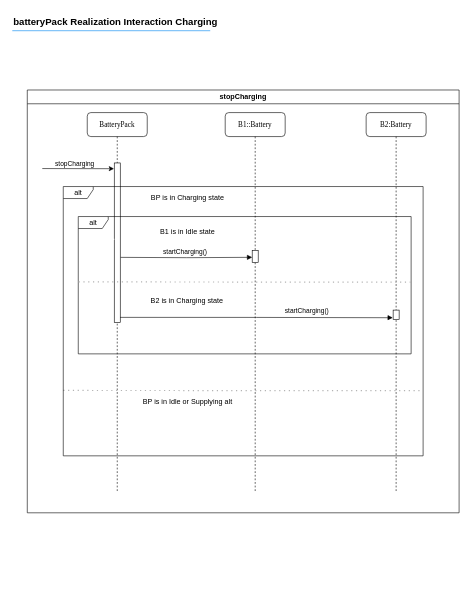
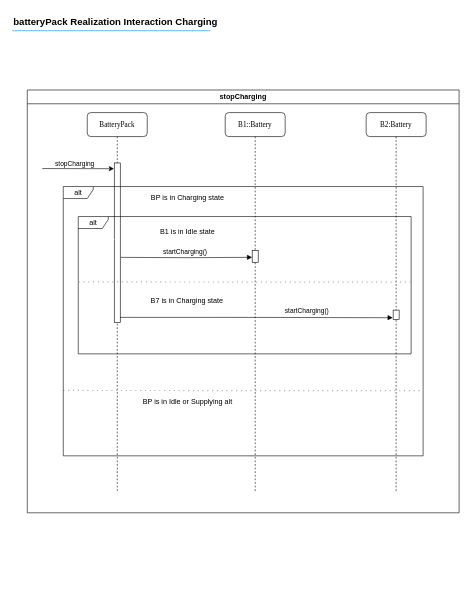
(187, 301) -> (187, 301)
